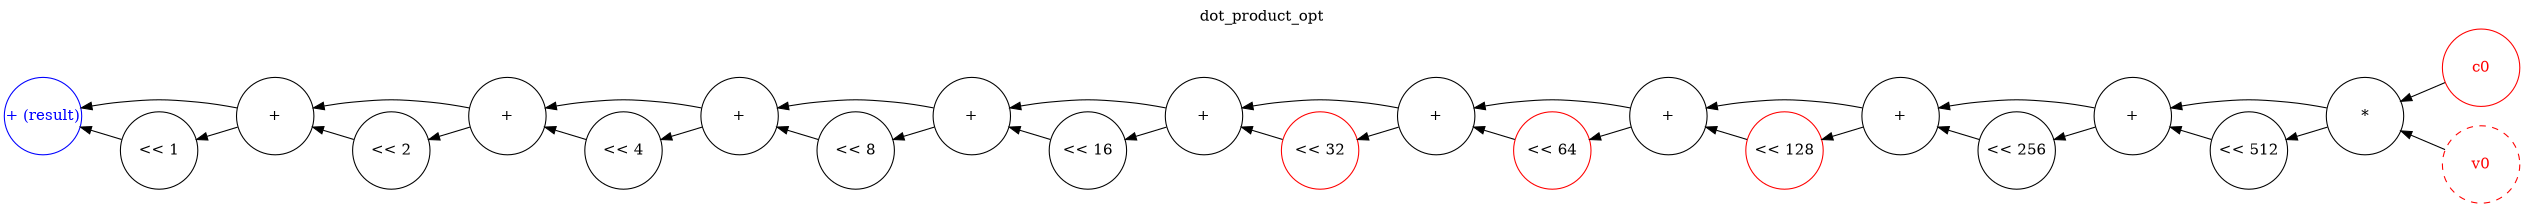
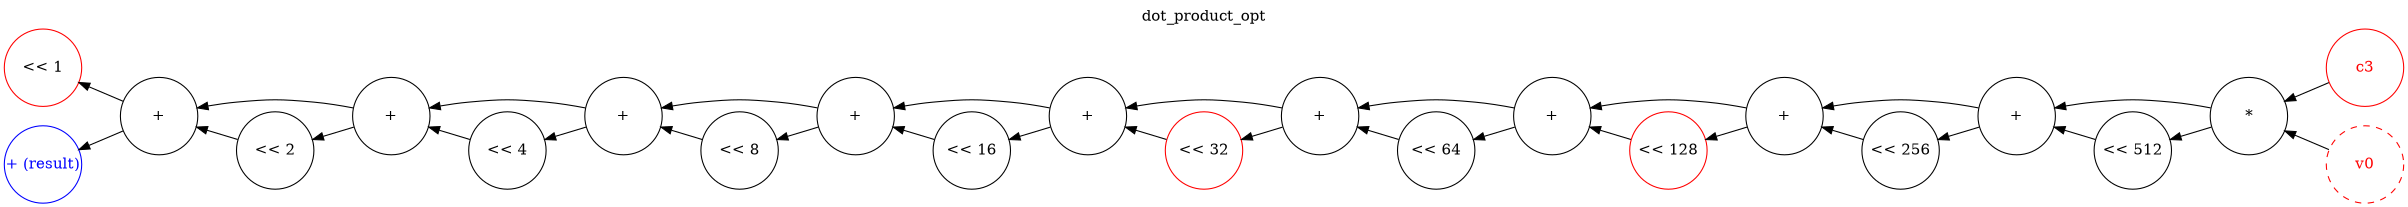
(2481, 68) -> (2365, 68)
(106, 135) -> none
(159, 151) -> (43, 68)
(1552, 151) -> (1436, 151)
